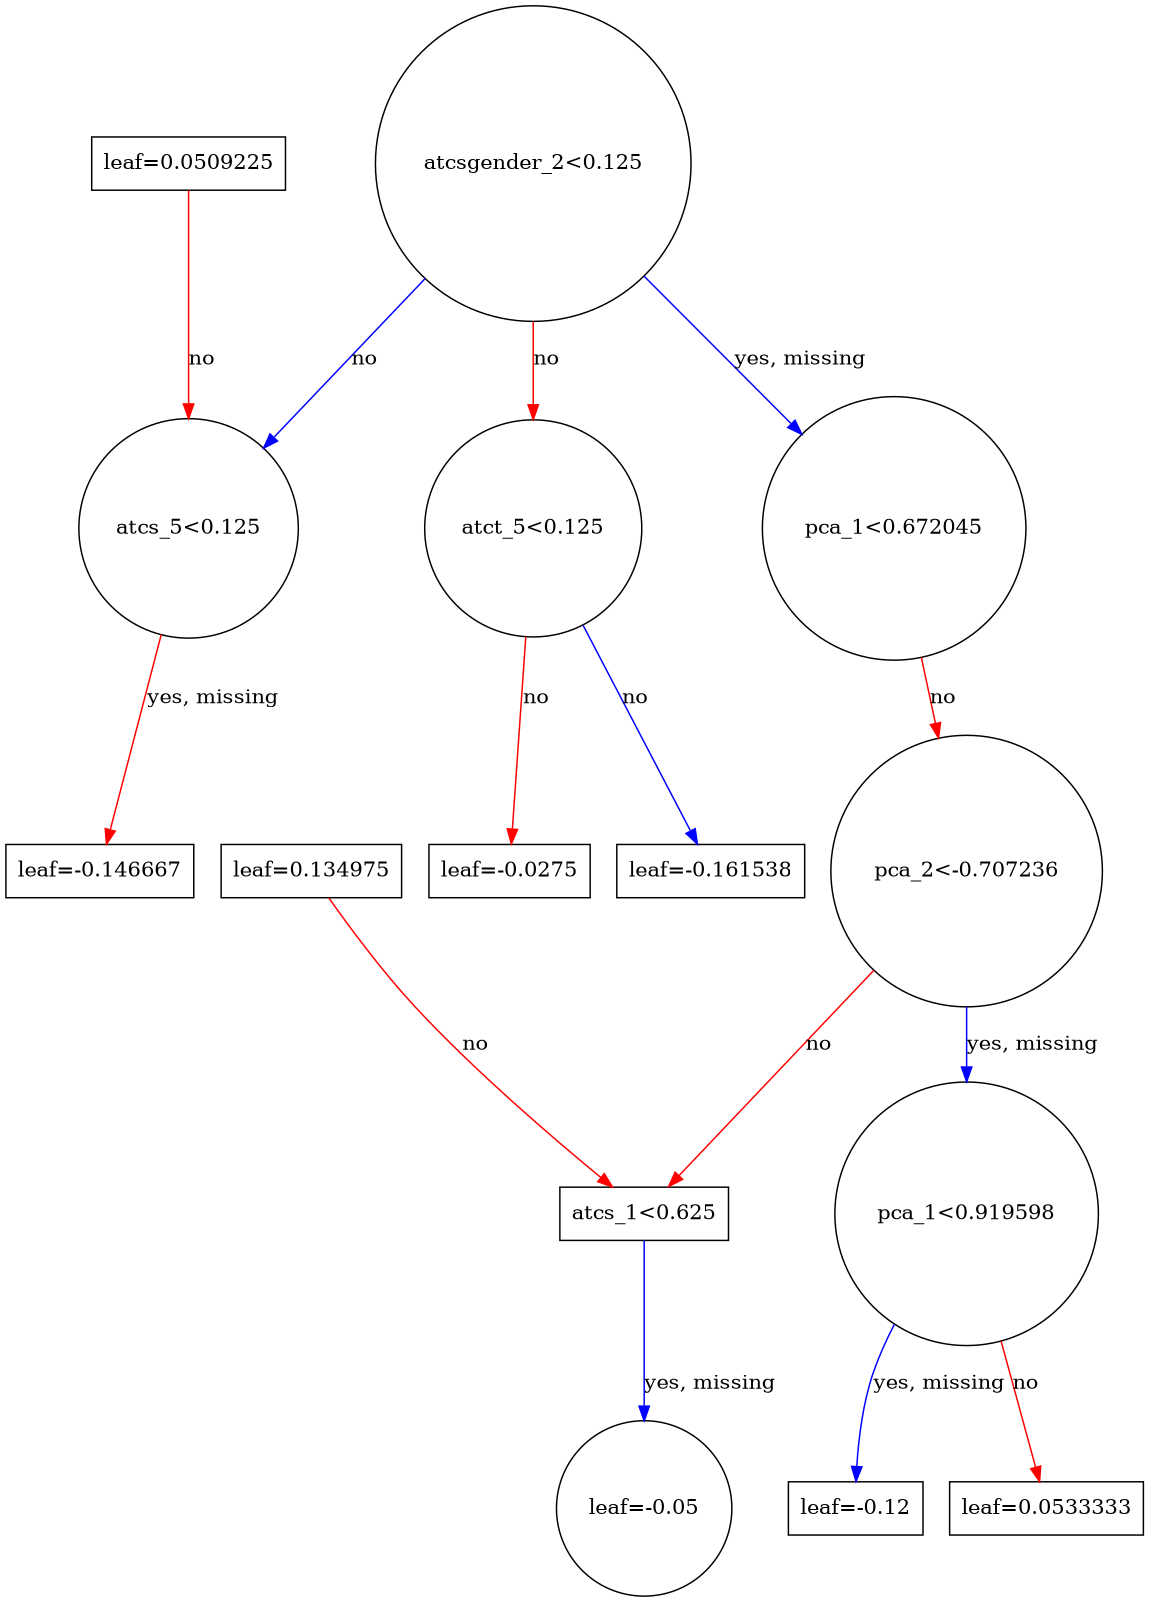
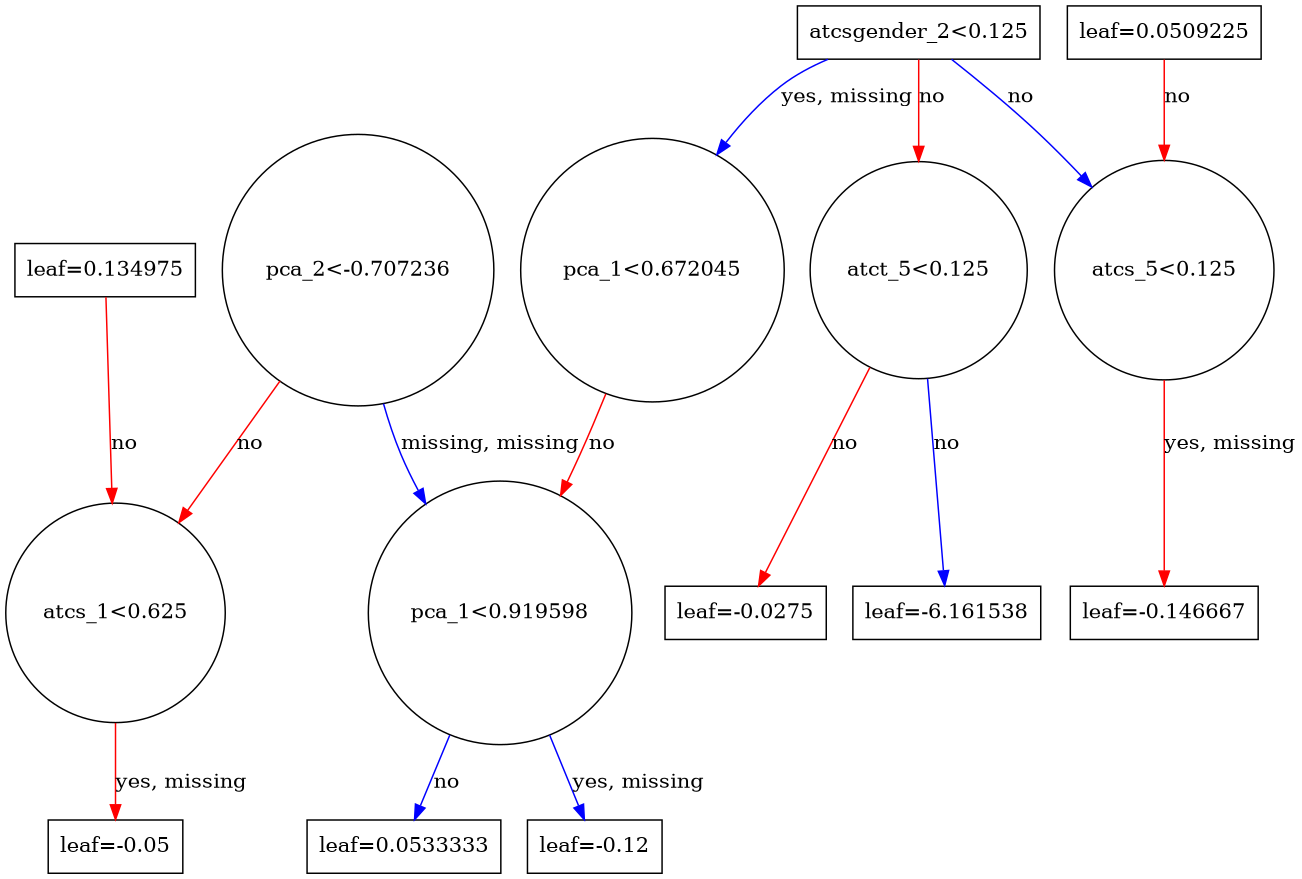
(533, 164) -> (919, 33)
(928, 690) -> (587, 438)
(711, 871) -> (947, 613)
(1032, 1044) -> (490, 443)
(644, 1214) -> (116, 613)
(644, 1323) -> (116, 764)
(1018, 1404) -> (435, 770)
(644, 1508) -> (116, 847)
